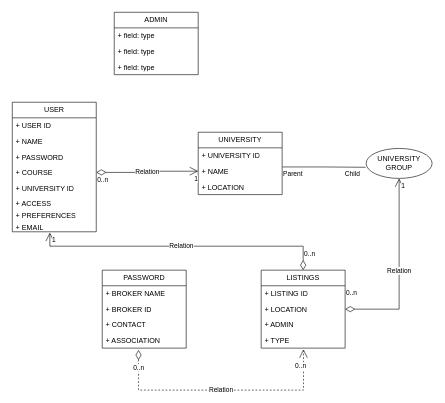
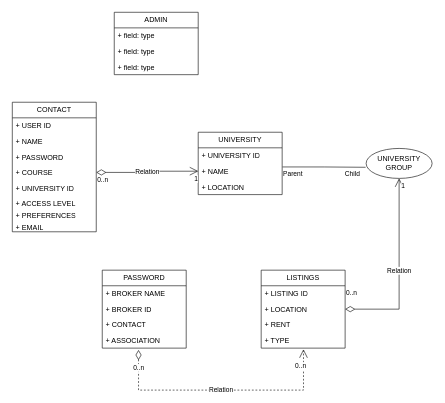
(54, 110) -> (54, 110)
(48, 204) -> (42, 204)
(178, 246) -> none
(278, 326) -> (276, 326)
